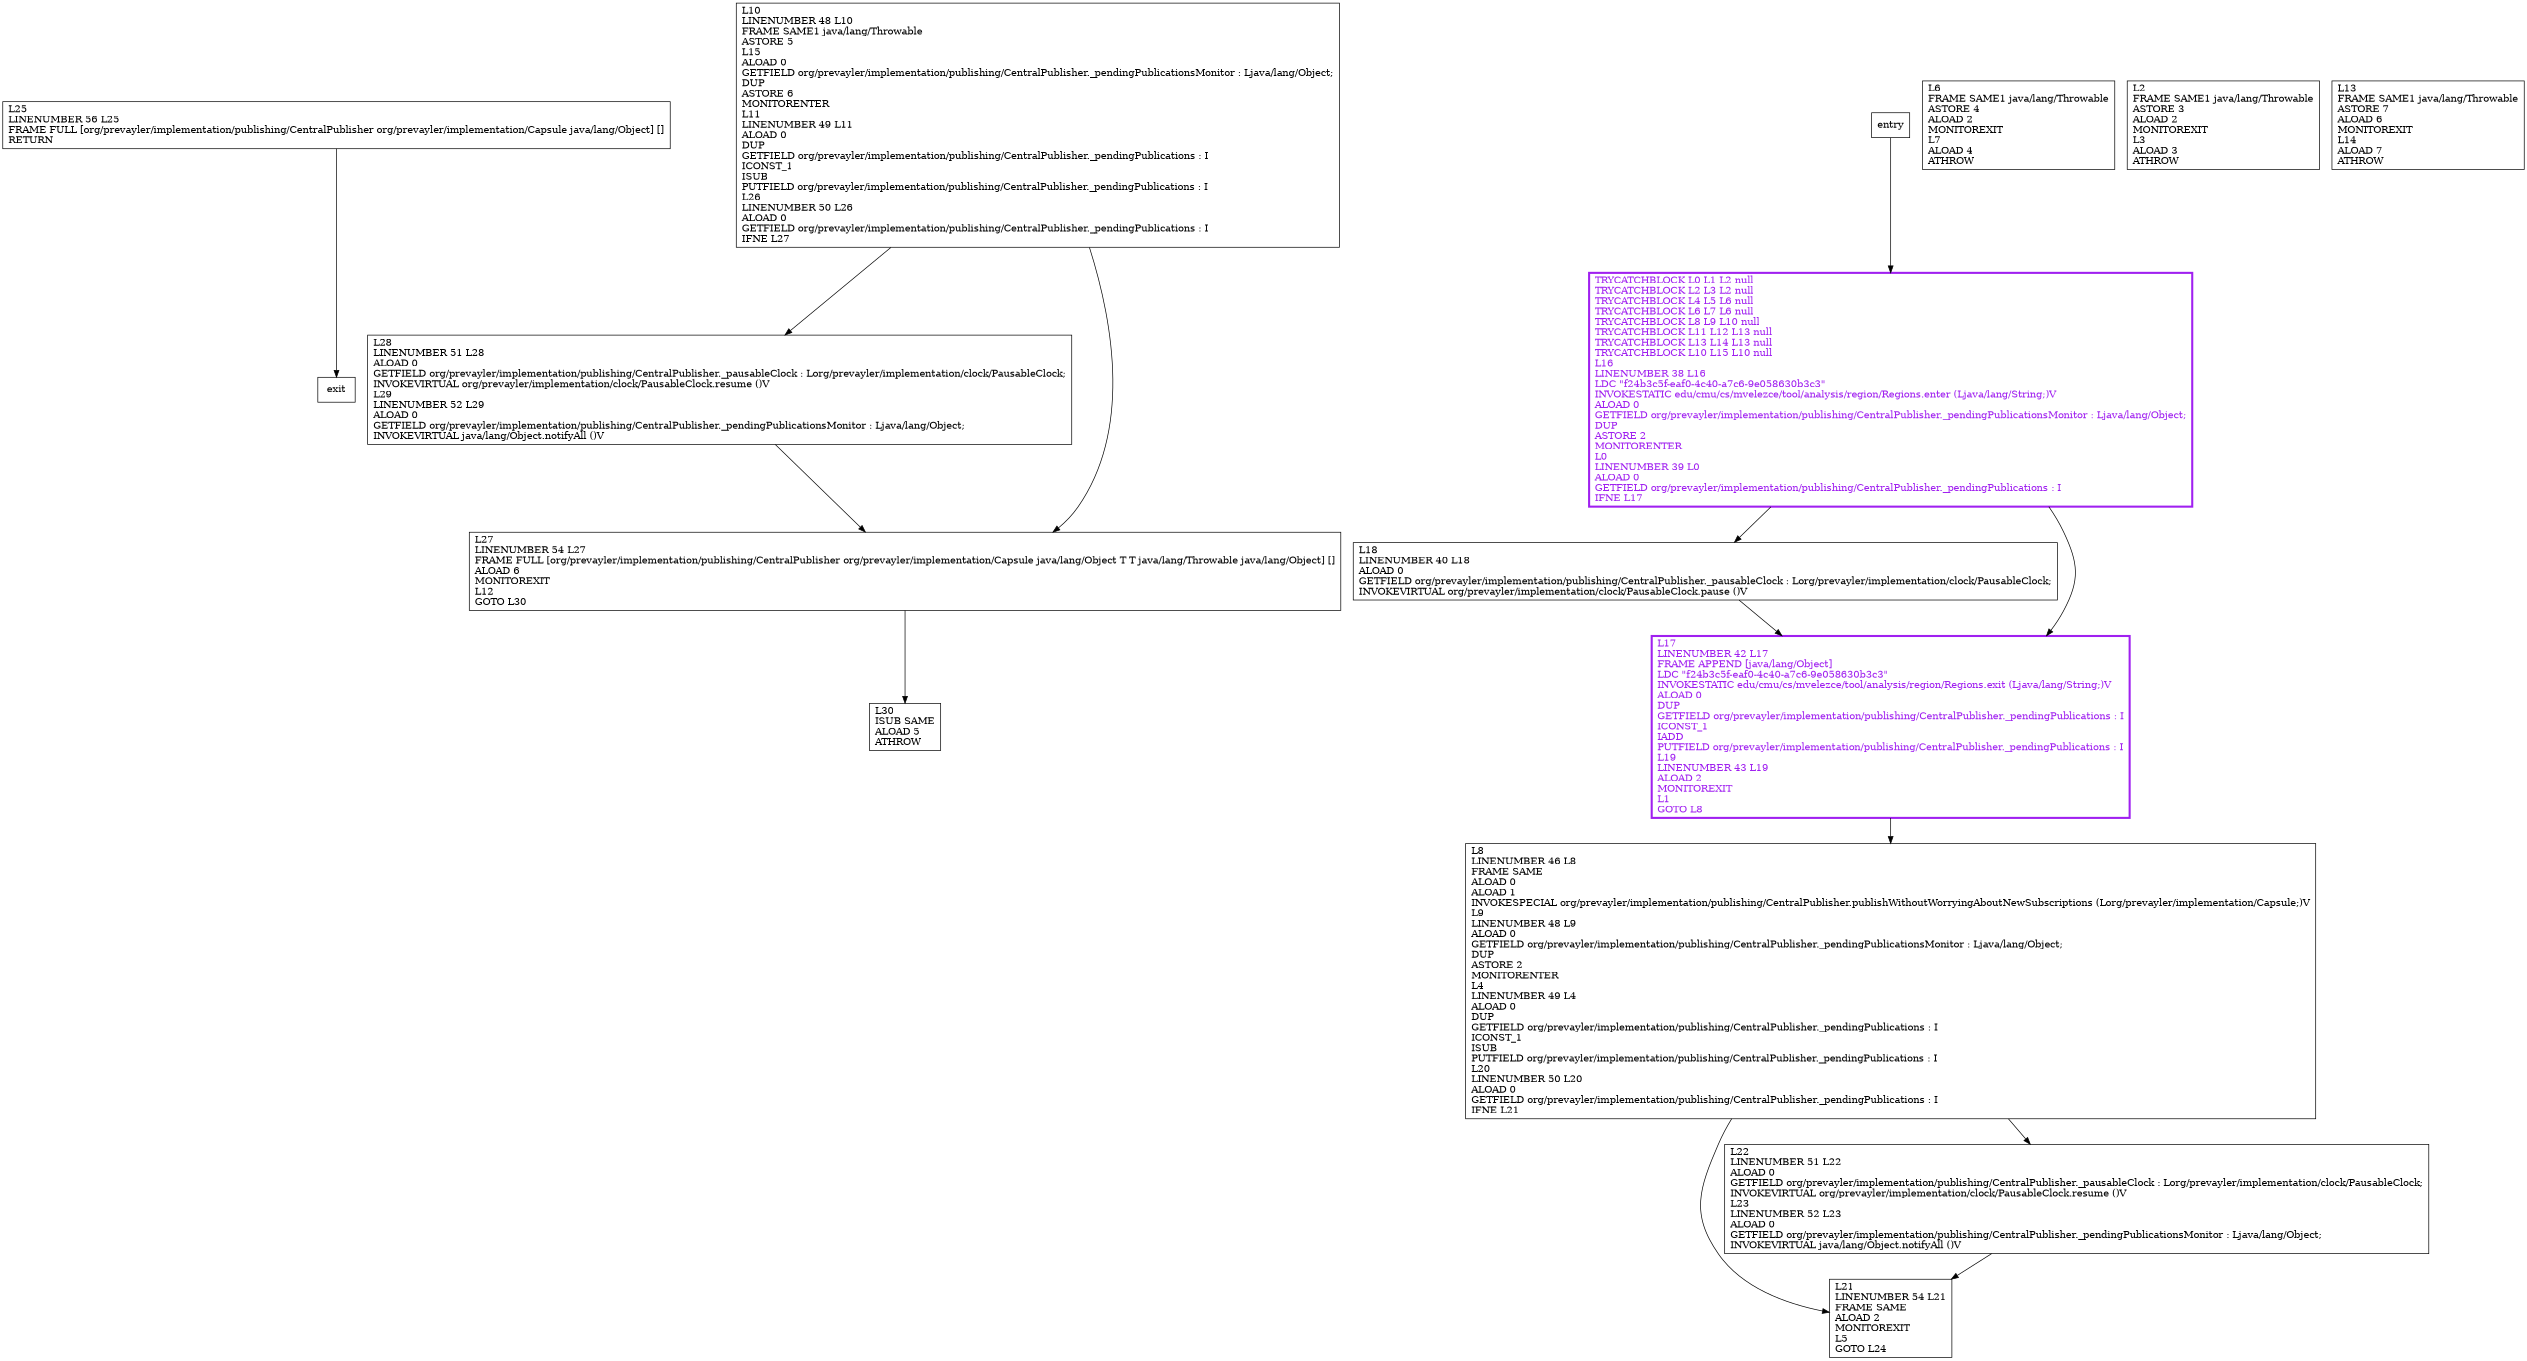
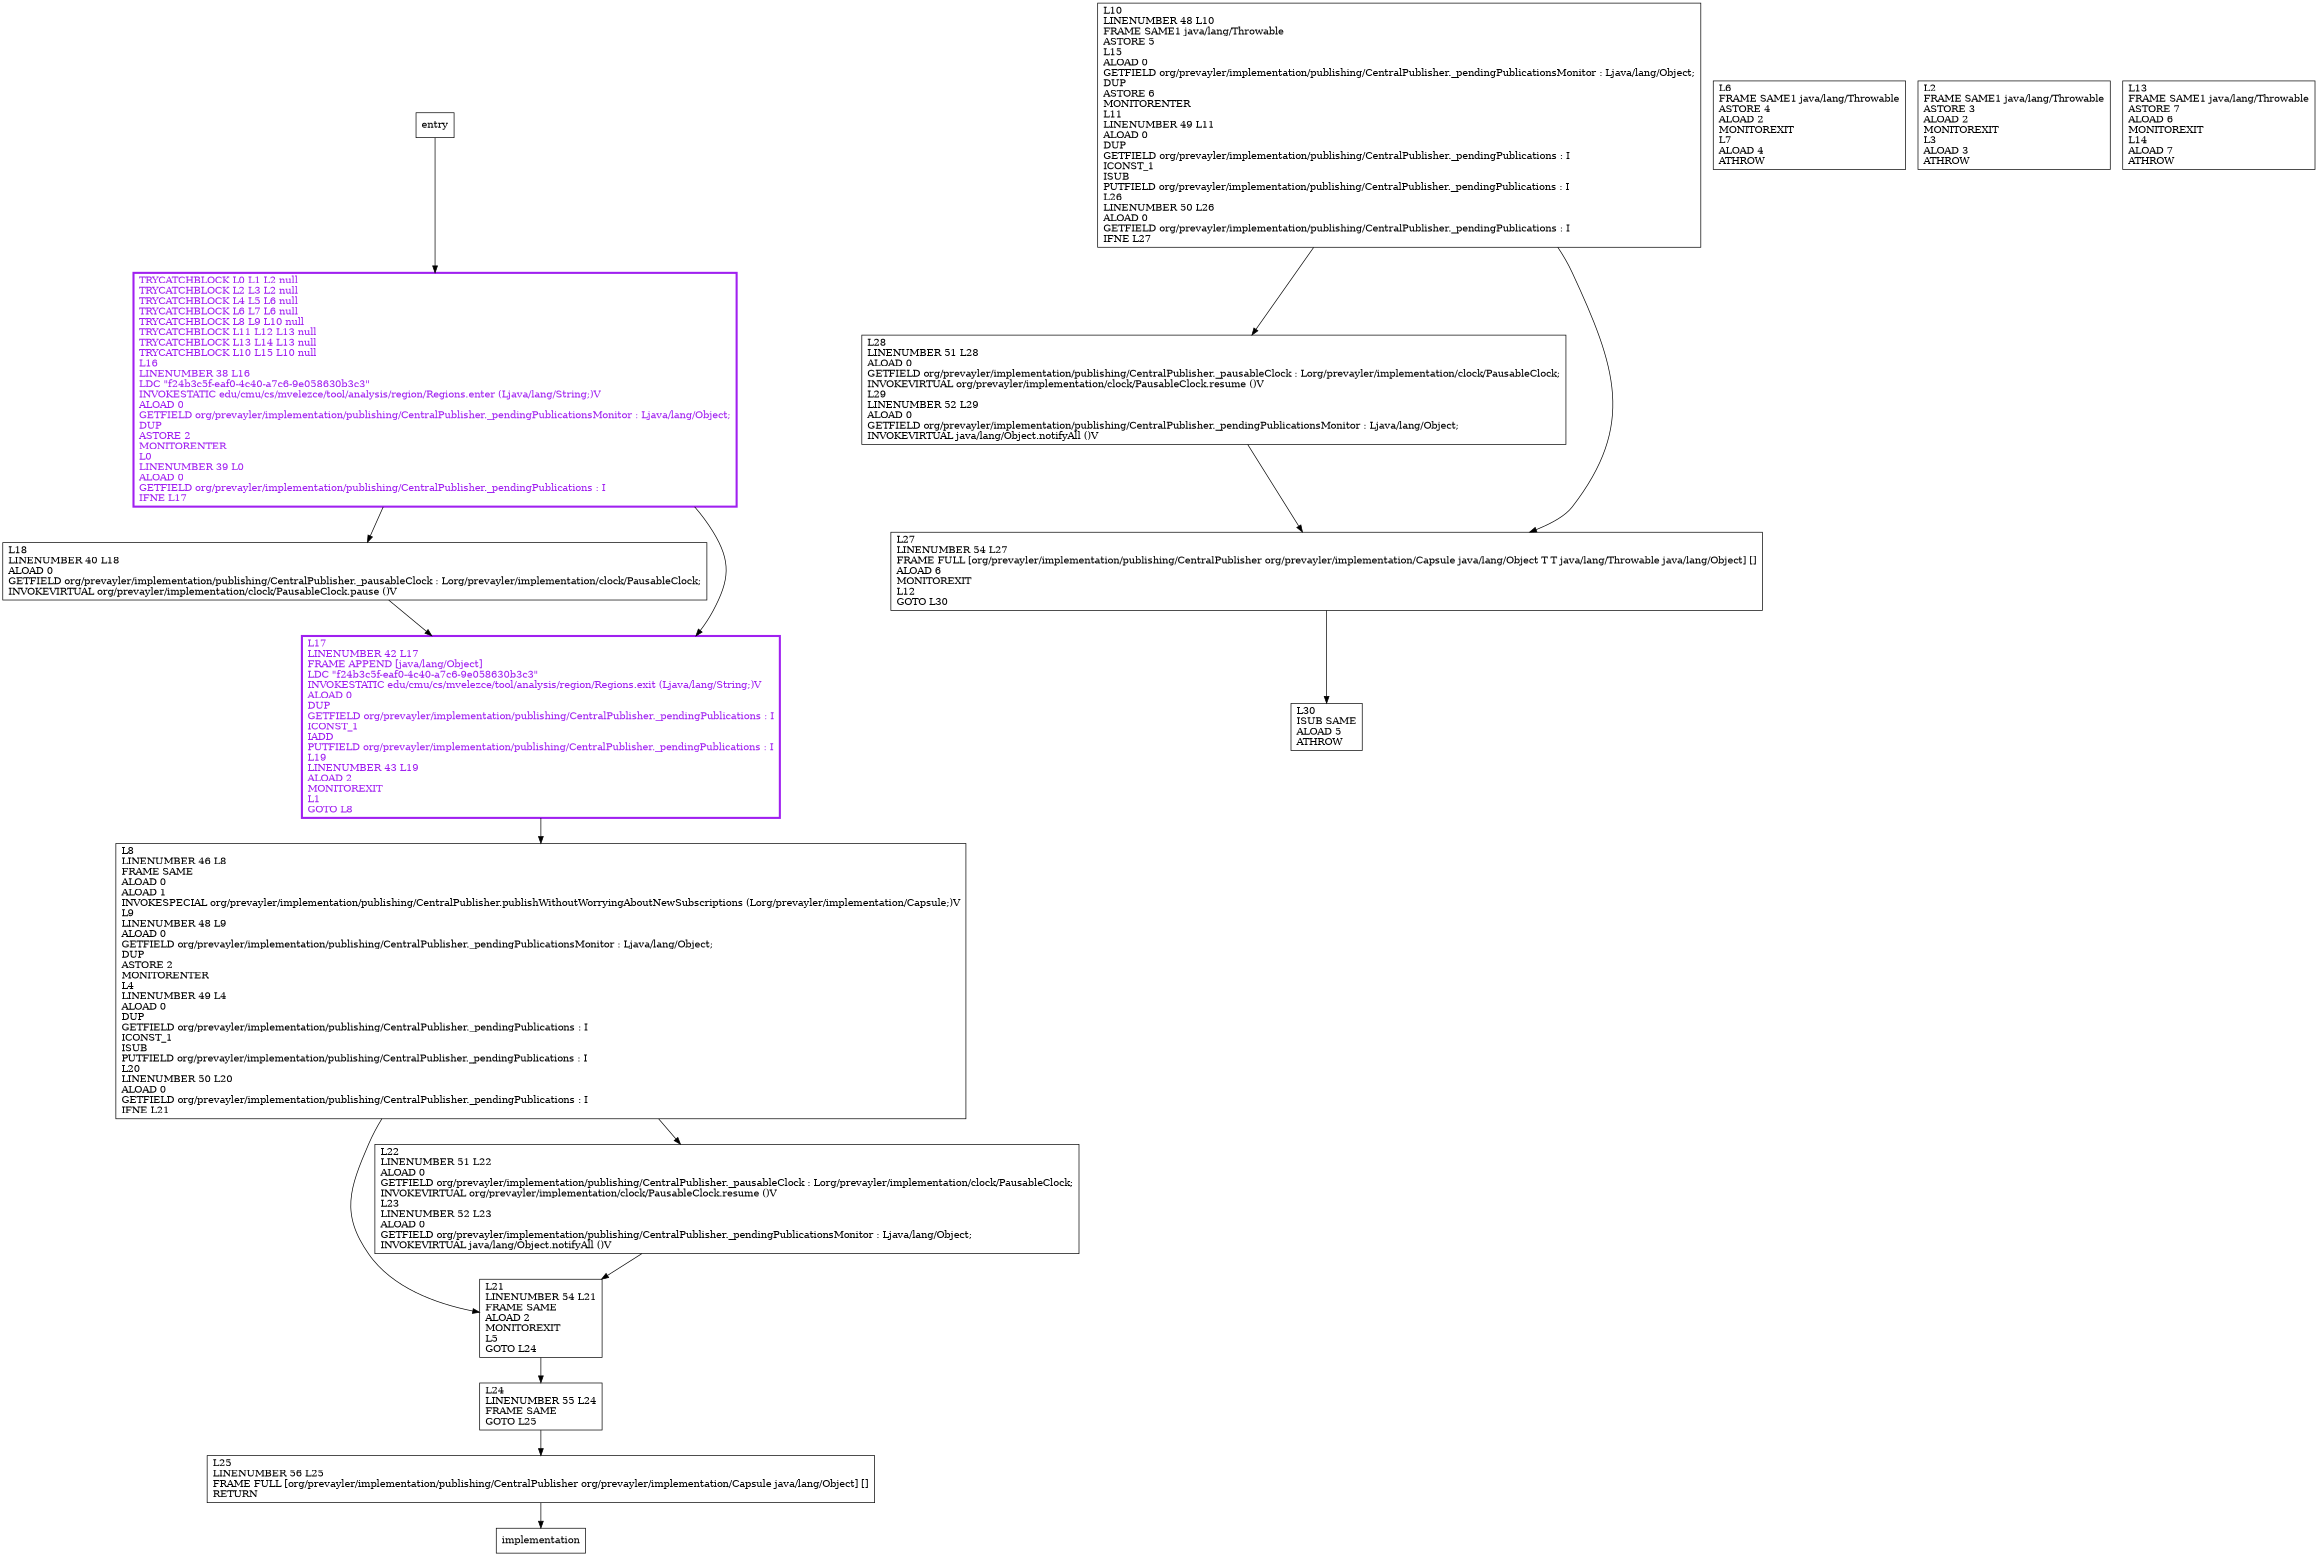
(336, 390) -> (541, 1541)
none -> (541, 1407)
